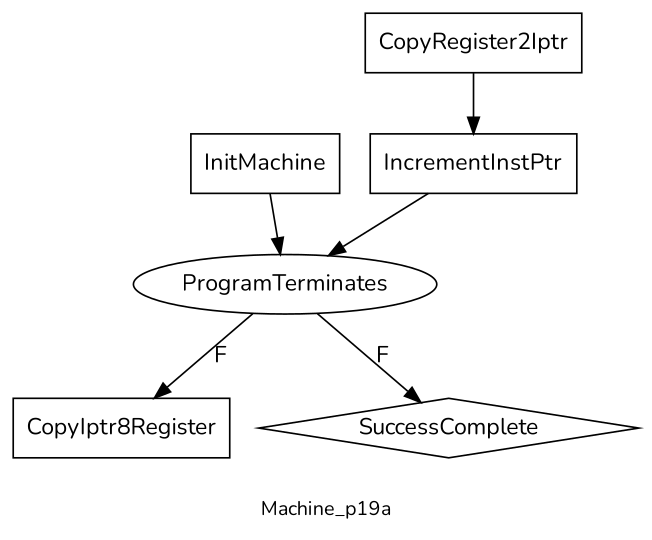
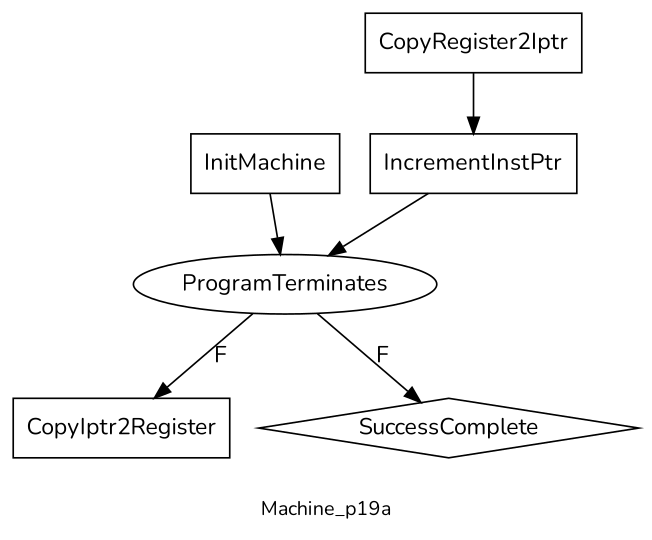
(121, 428) -> (121, 428)
